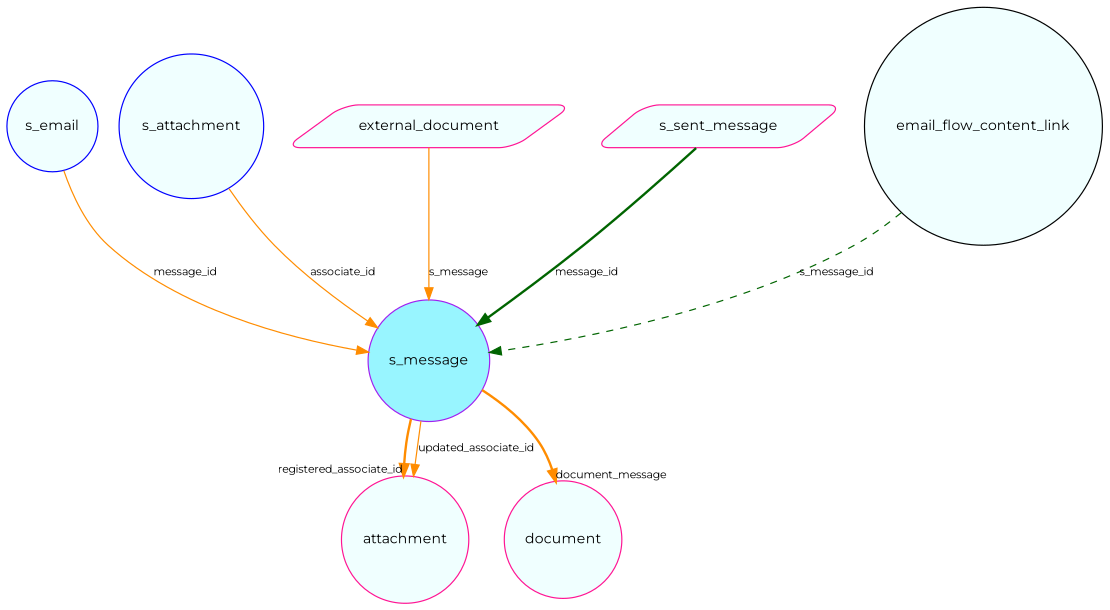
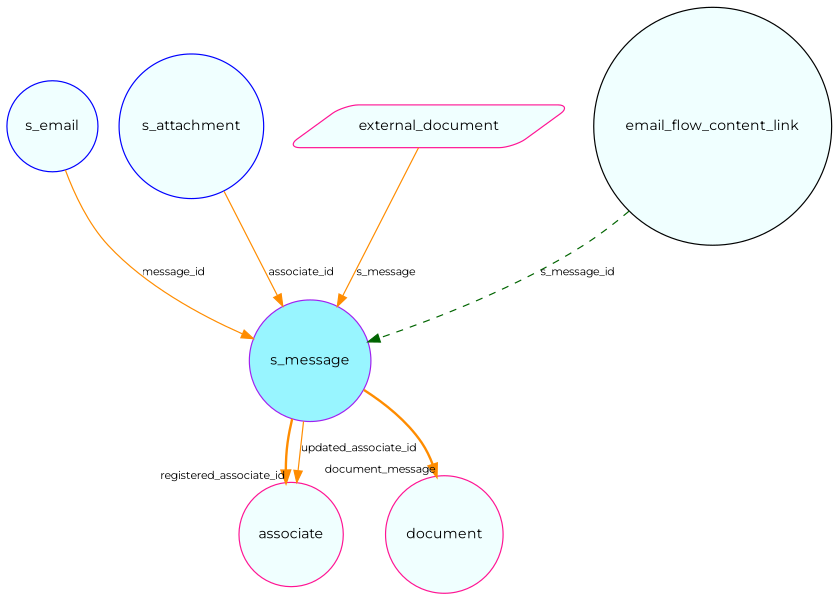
(719, 126) -> none
(405, 540) -> (291, 535)
